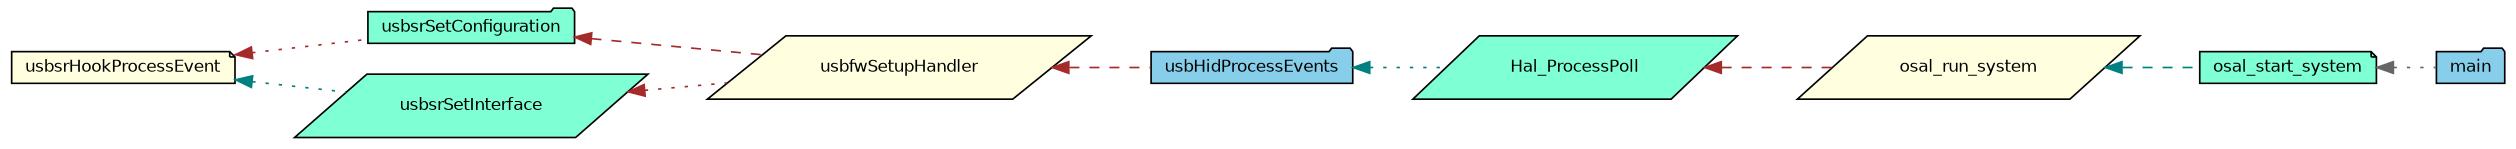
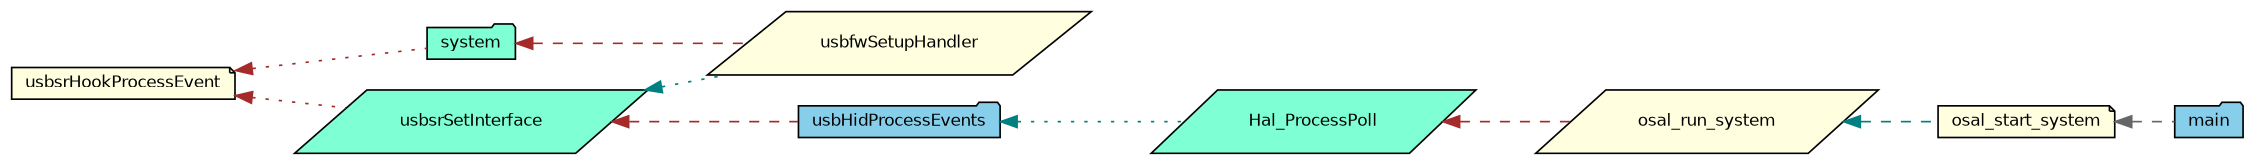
(471, 28) -> (471, 43)
(1110, 68) -> (714, 122)
(2288, 68) -> (2026, 122)
(2415, 68) -> (2153, 122)
(299, 87) -> (299, 103)
(686, 87) -> (694, 81)
